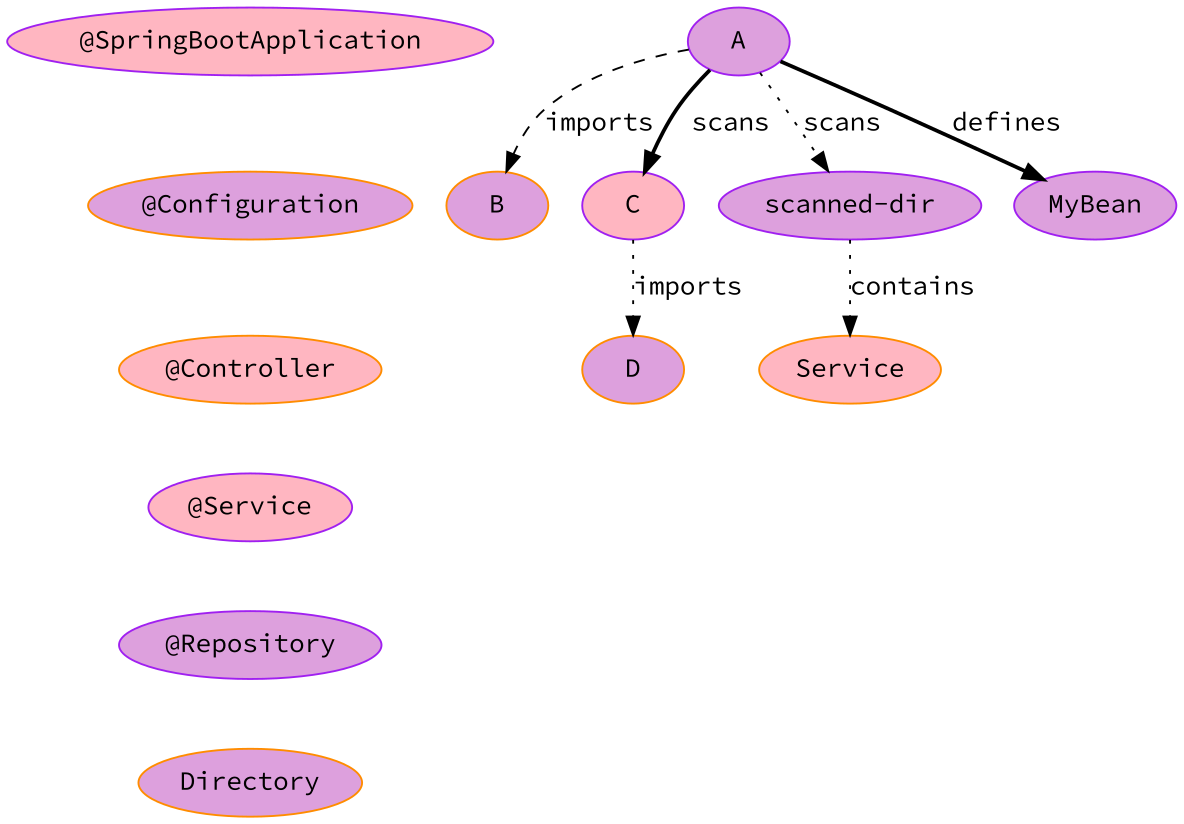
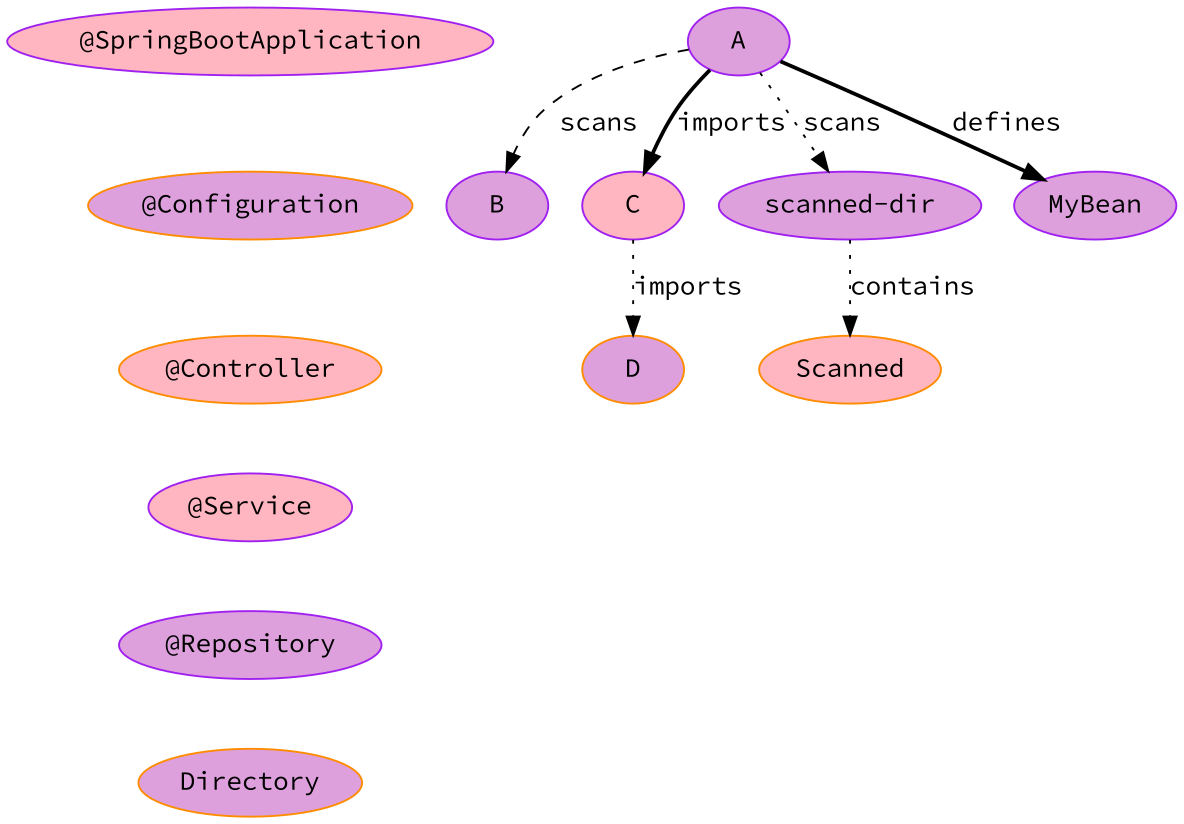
(599, 124) -> (599, 124)
(731, 124) -> (731, 124)
(497, 206) -> (497, 206)
(850, 370) -> (850, 370)
